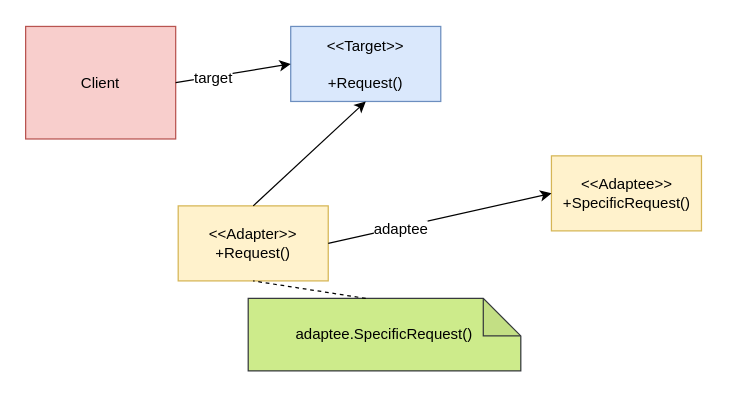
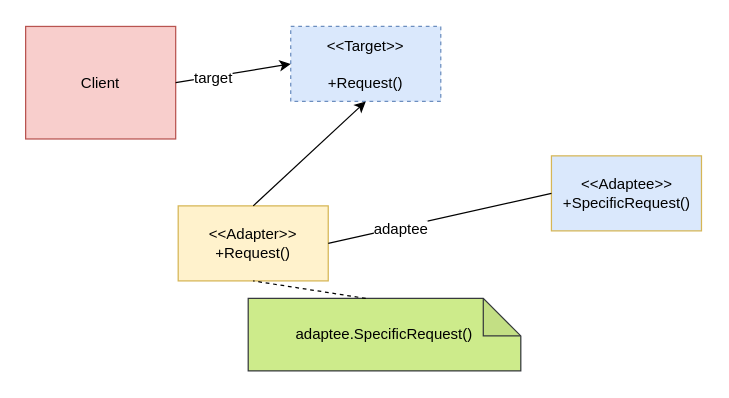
(366, 64) -> (366, 64)
(626, 193) -> (626, 193)
(542, 195) -> (544, 195)
